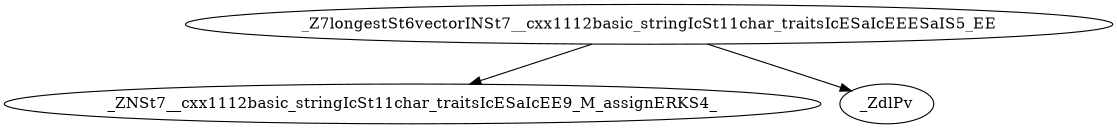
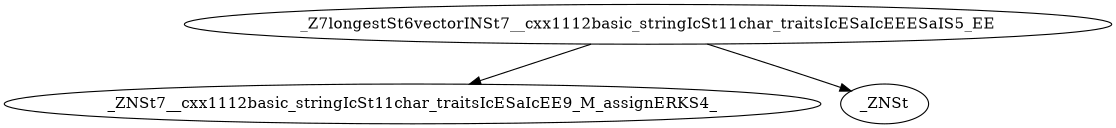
(887, 104) -> (885, 104)
